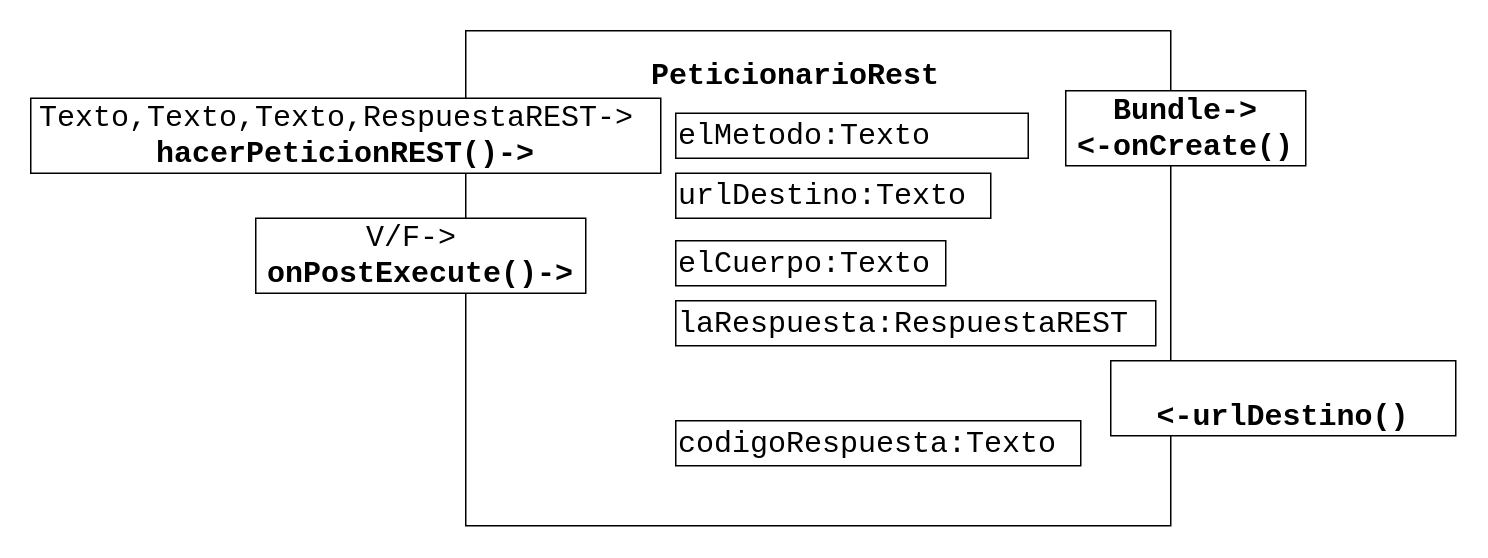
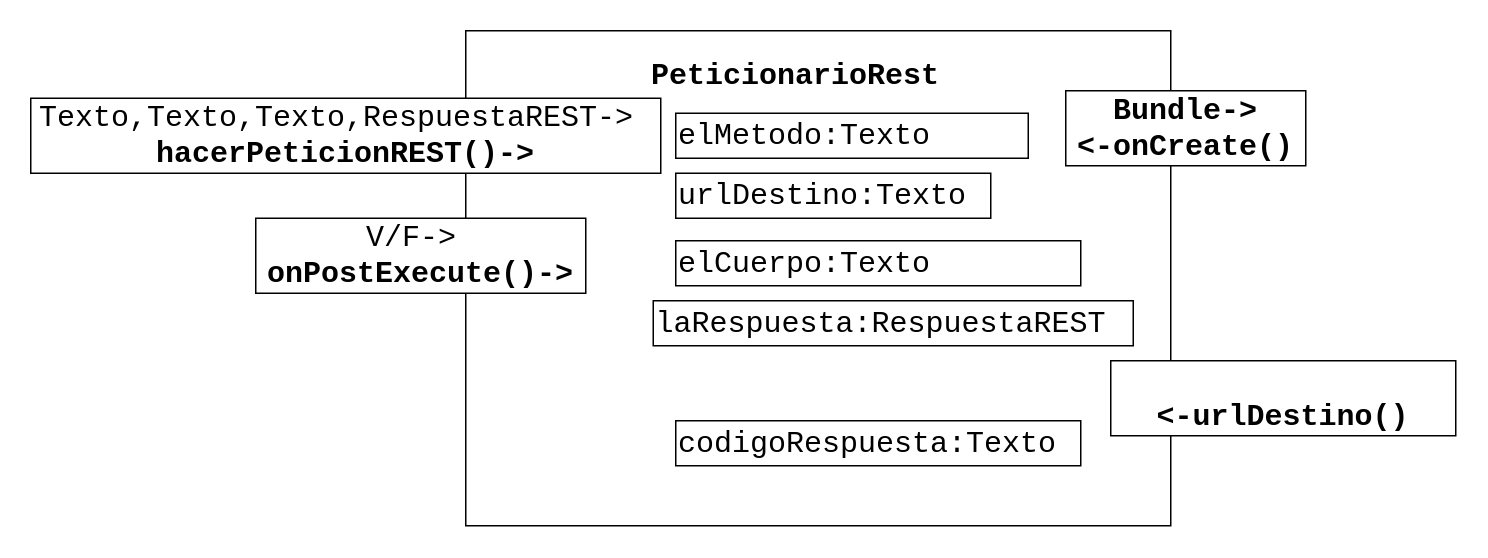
(811, 263) -> (878, 263)
(916, 323) -> (893, 323)
